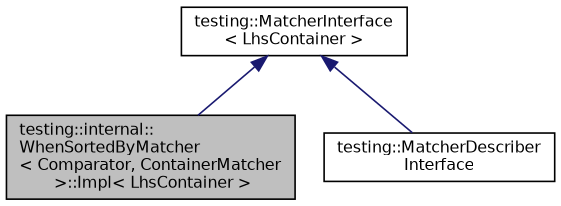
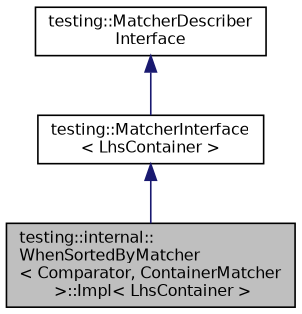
(373, 100) -> (151, 94)
